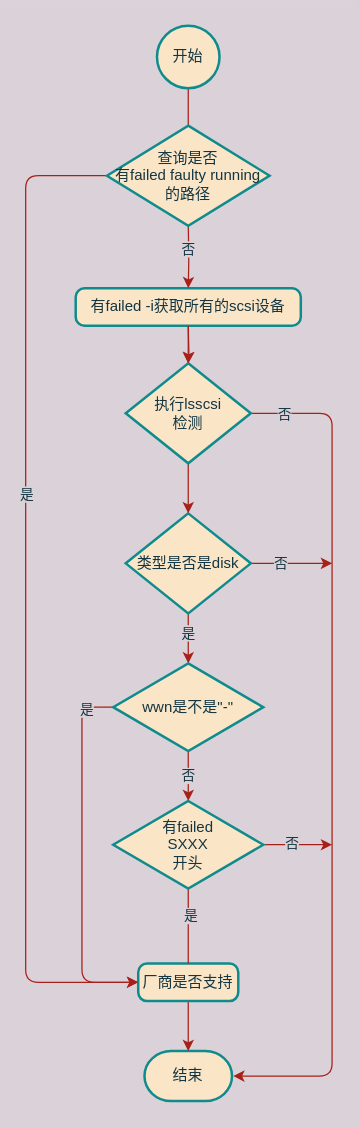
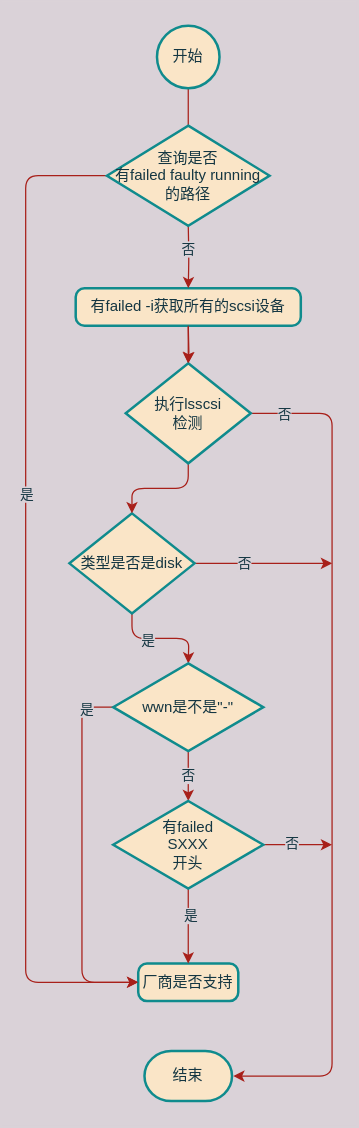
(188, 563) -> (132, 563)
(188, 957) -> (188, 953)
(188, 1022) -> none
